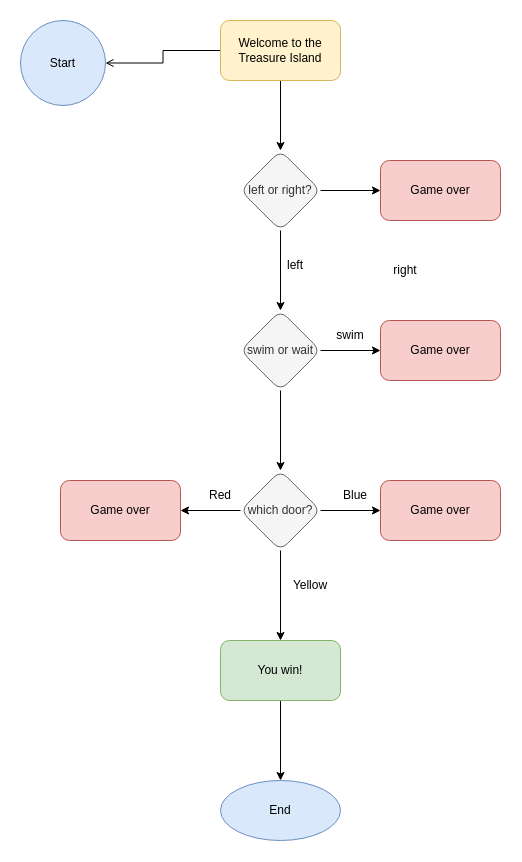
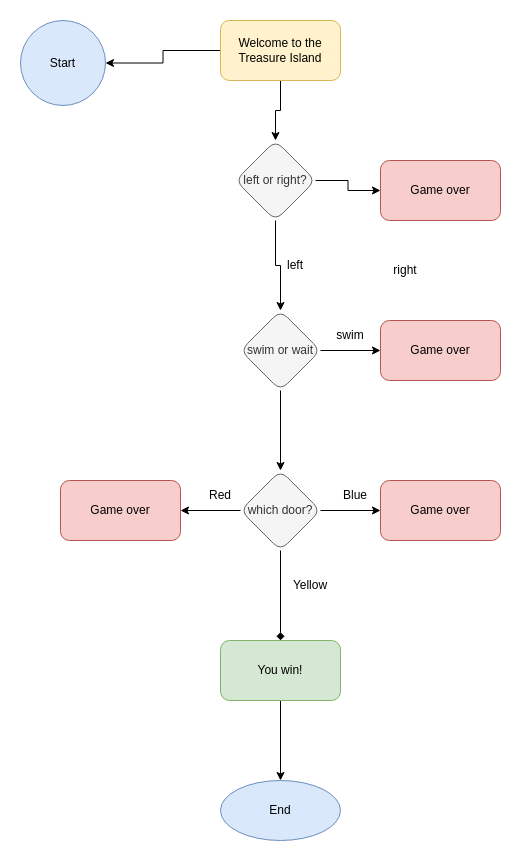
(112, 63) -> (114, 63)
(281, 191) -> (276, 181)
(281, 632) -> (281, 632)
